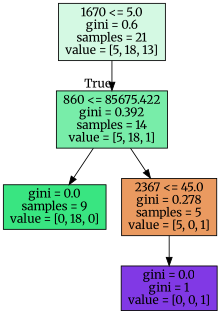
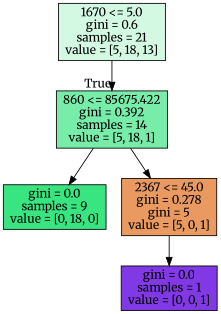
(169, 207) -> (169, 207)
(169, 288) -> (169, 288)
